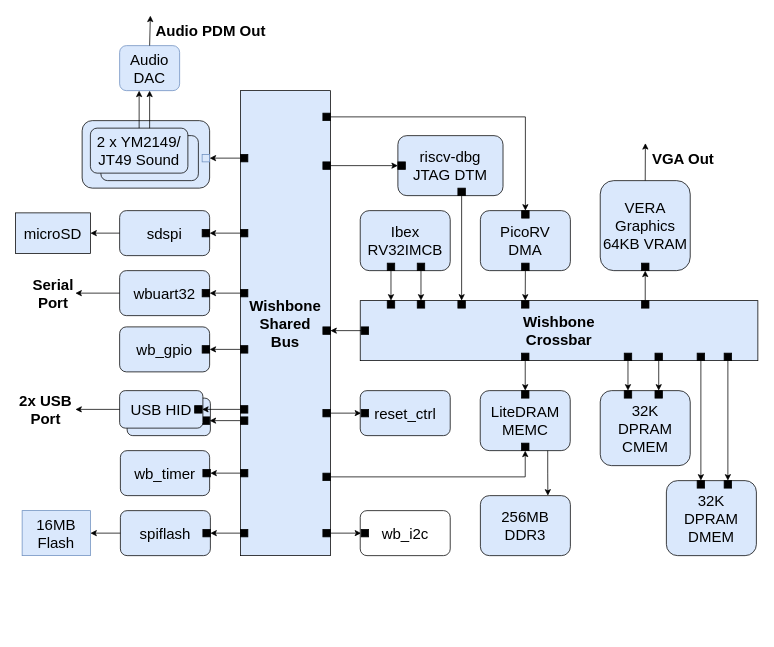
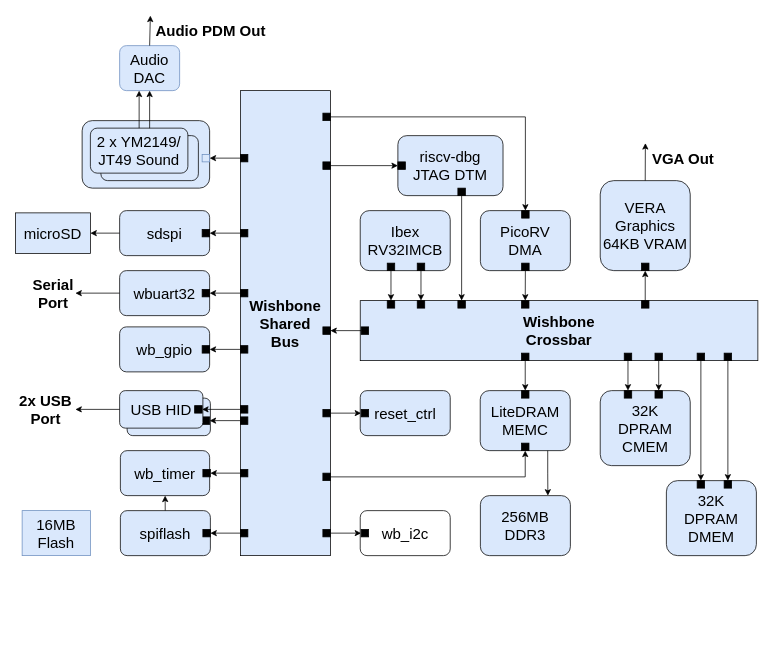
(97, 533) -> (165, 505)
